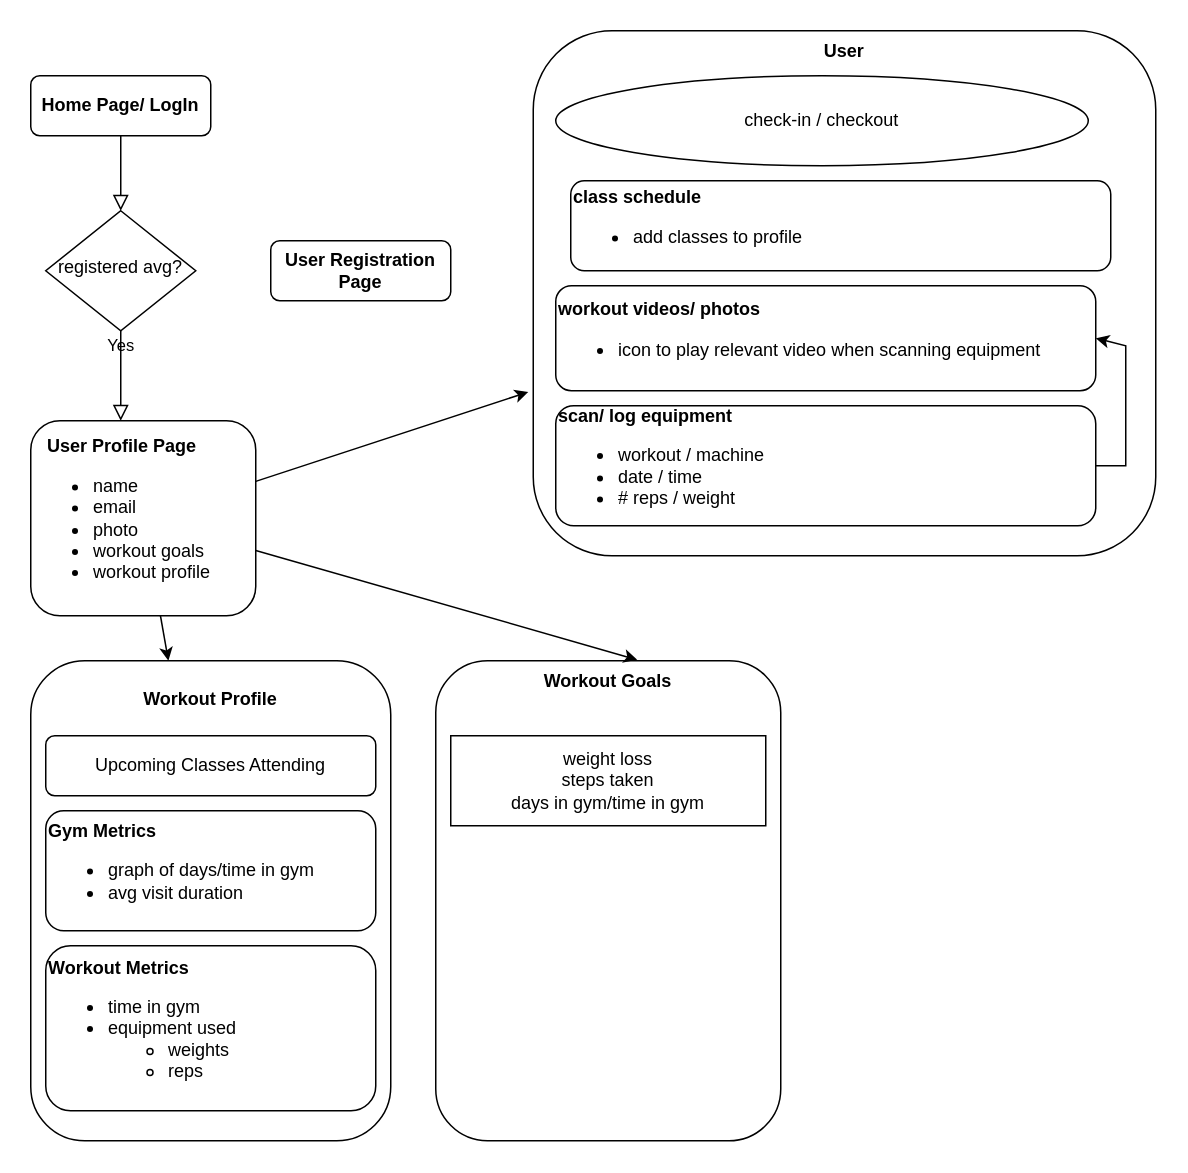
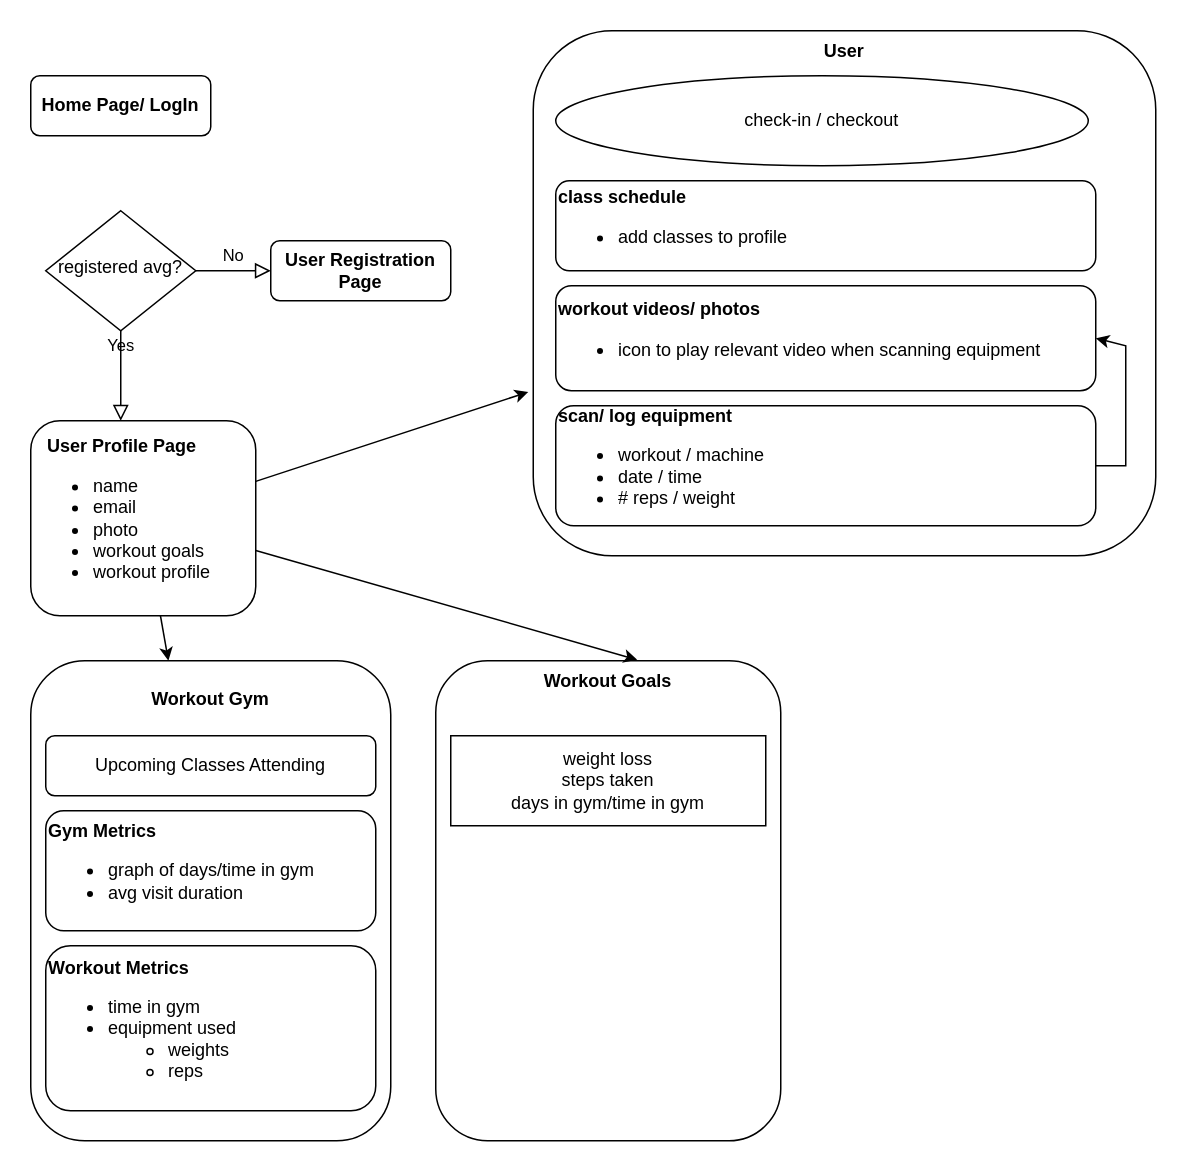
(121, 165) -> none
(841, 226) -> (826, 226)
none -> (225, 271)
(211, 682) -> (211, 682)
